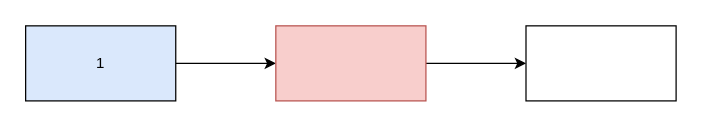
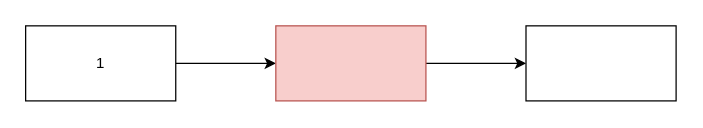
(101, 63) -> (101, 63)
